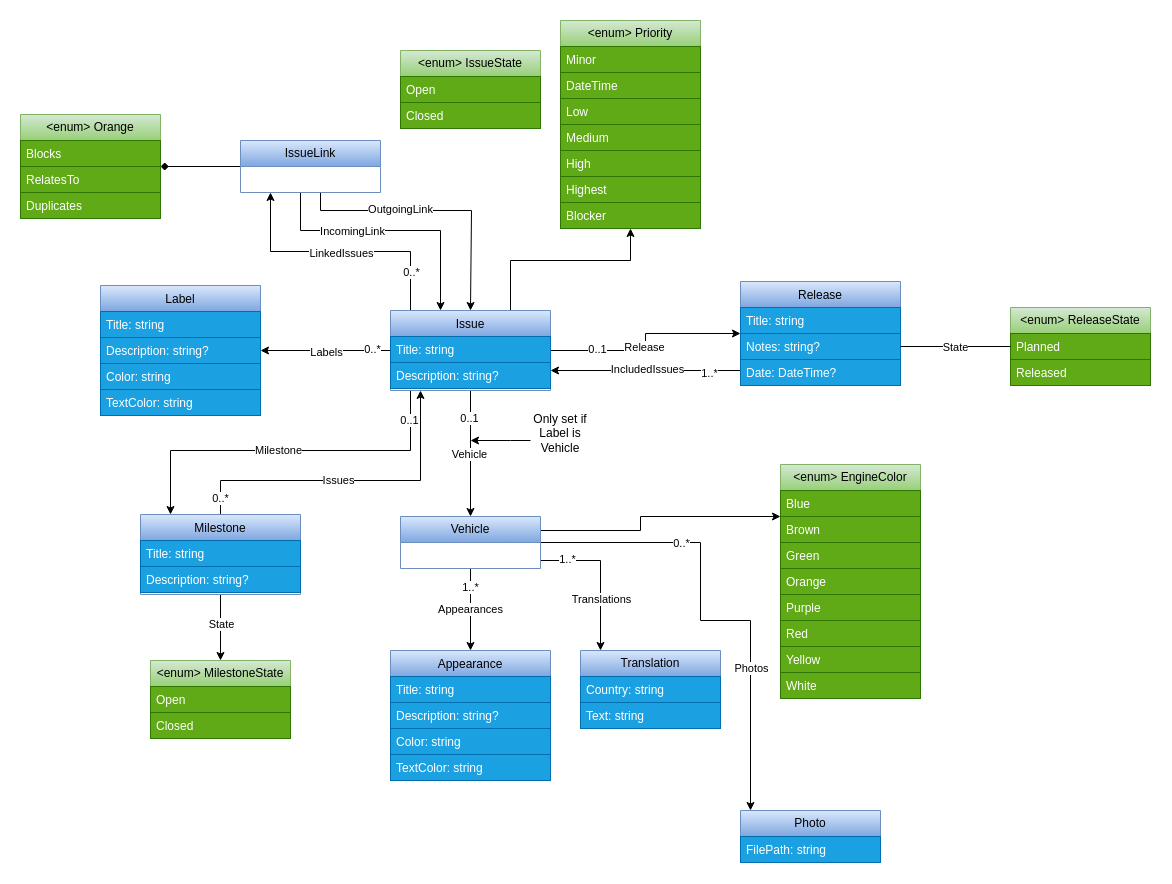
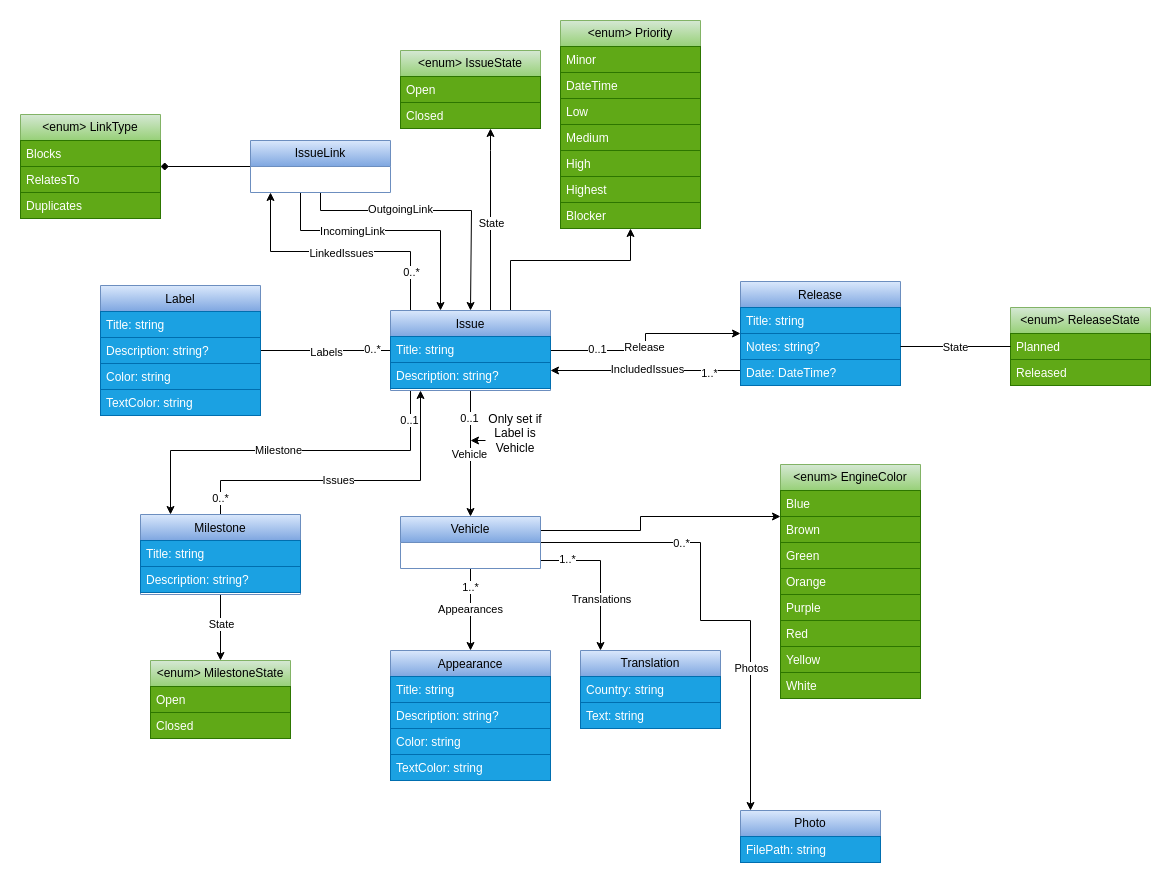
(91, 128) -> (91, 128)
(311, 167) -> (321, 167)
none -> (491, 224)
(268, 351) -> (266, 351)
(561, 434) -> (516, 434)
